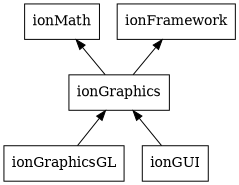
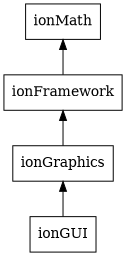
(94, 61) -> (63, 62)
(64, 163) -> none
